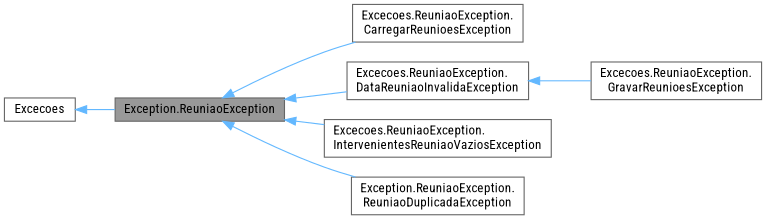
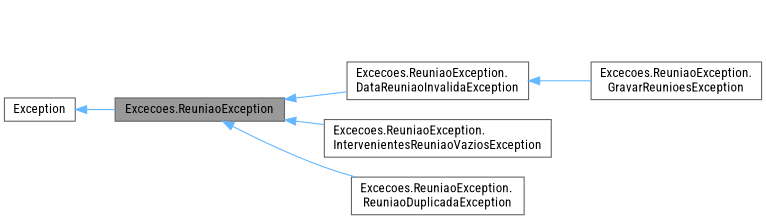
(438, 23) -> none
(40, 110) -> (40, 110)
(200, 110) -> (200, 110)
(438, 196) -> (438, 196)
